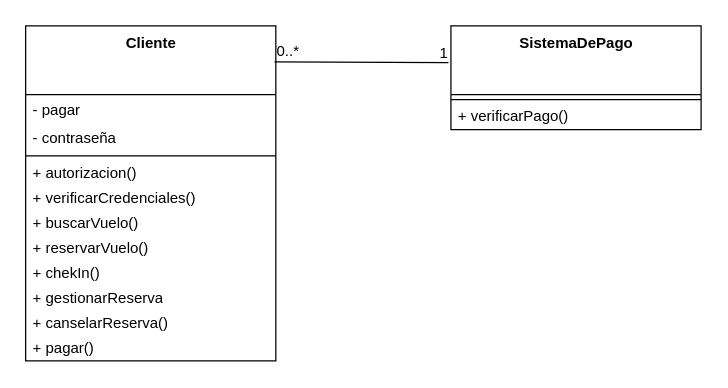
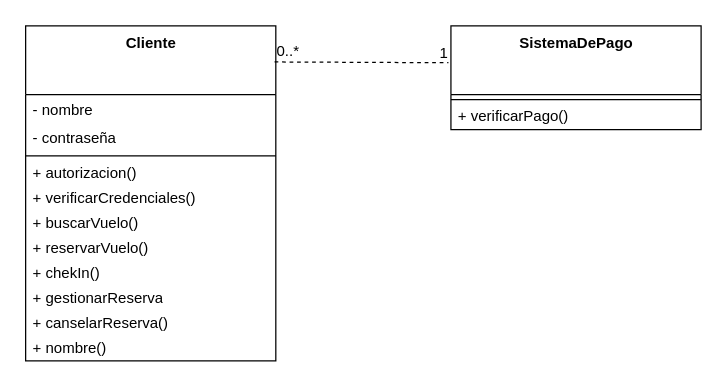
(363, 62) -> (363, 62)
(61, 111) -> (65, 111)
(69, 348) -> (73, 348)
